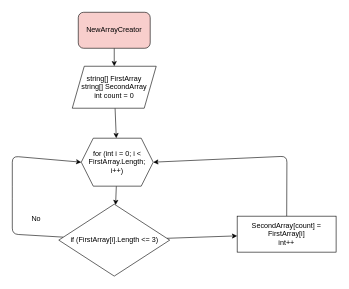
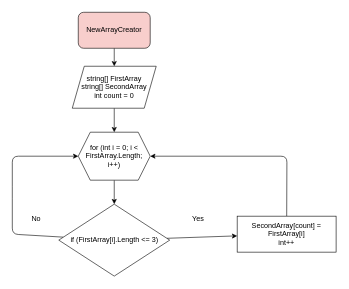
(117, 162) -> (114, 156)
none -> (198, 219)
